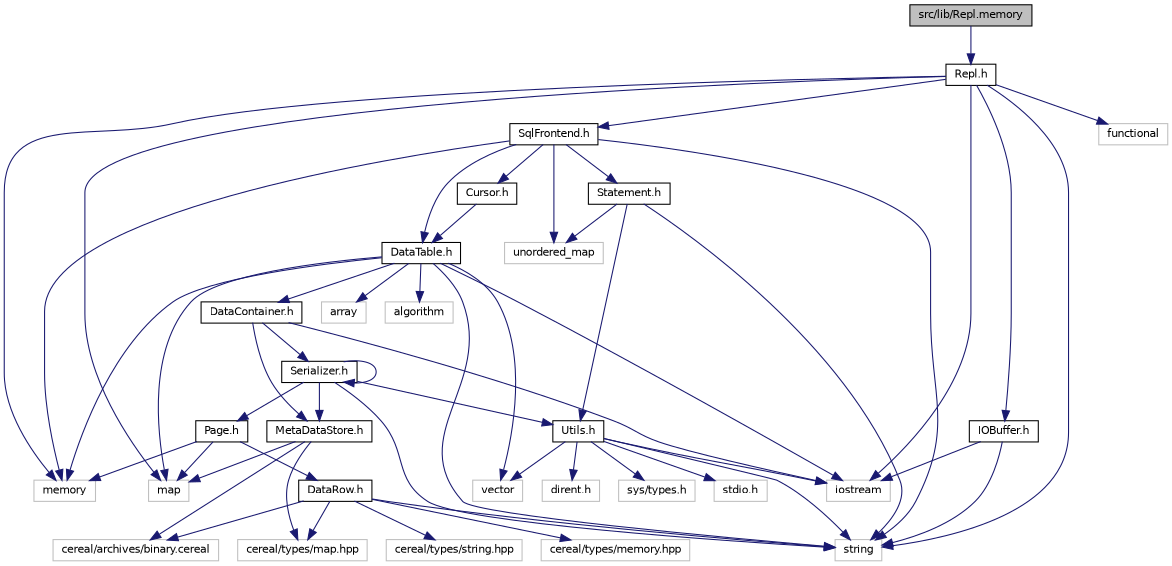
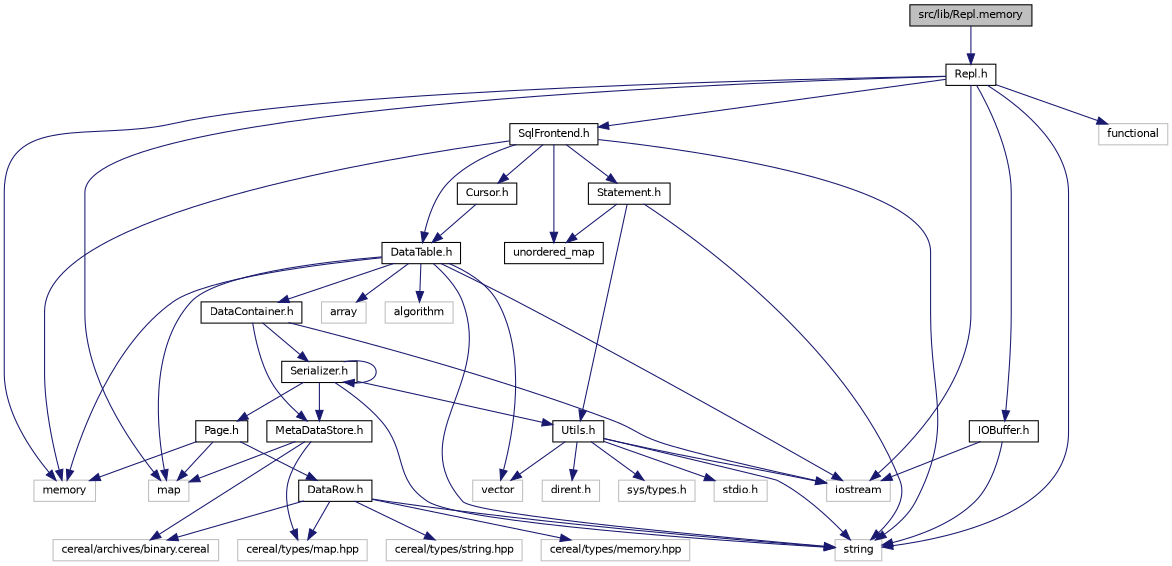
(554, 253) -> (554, 253)
